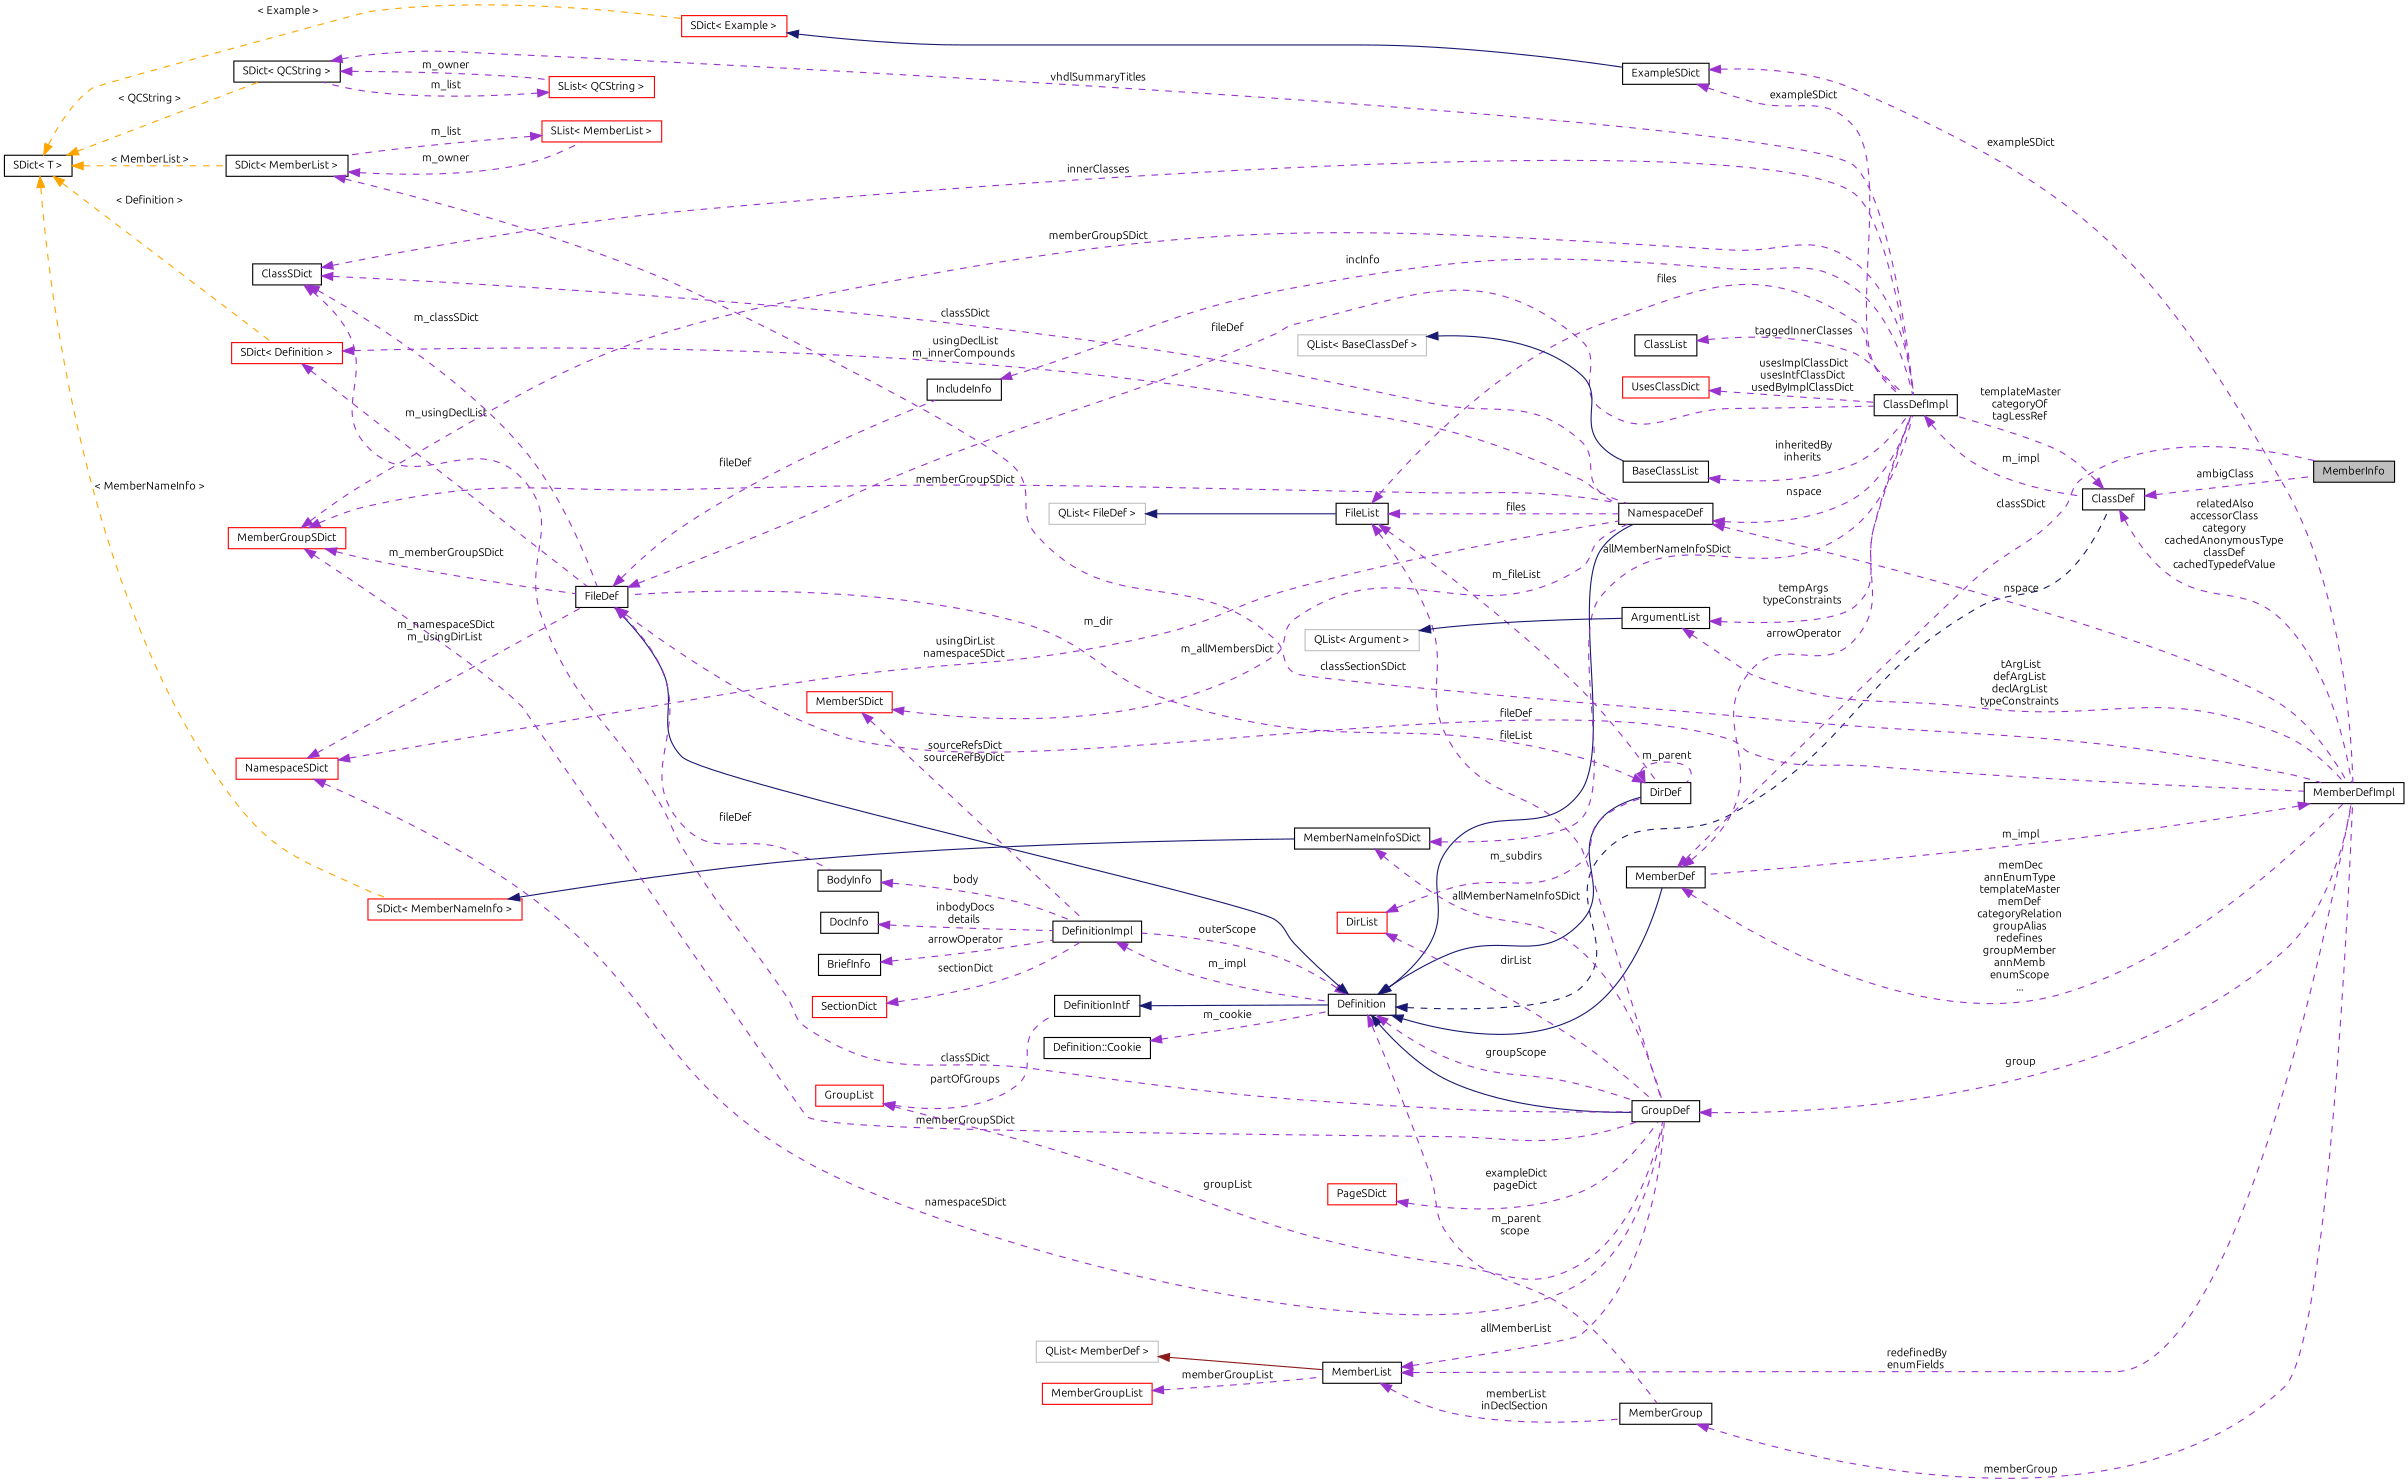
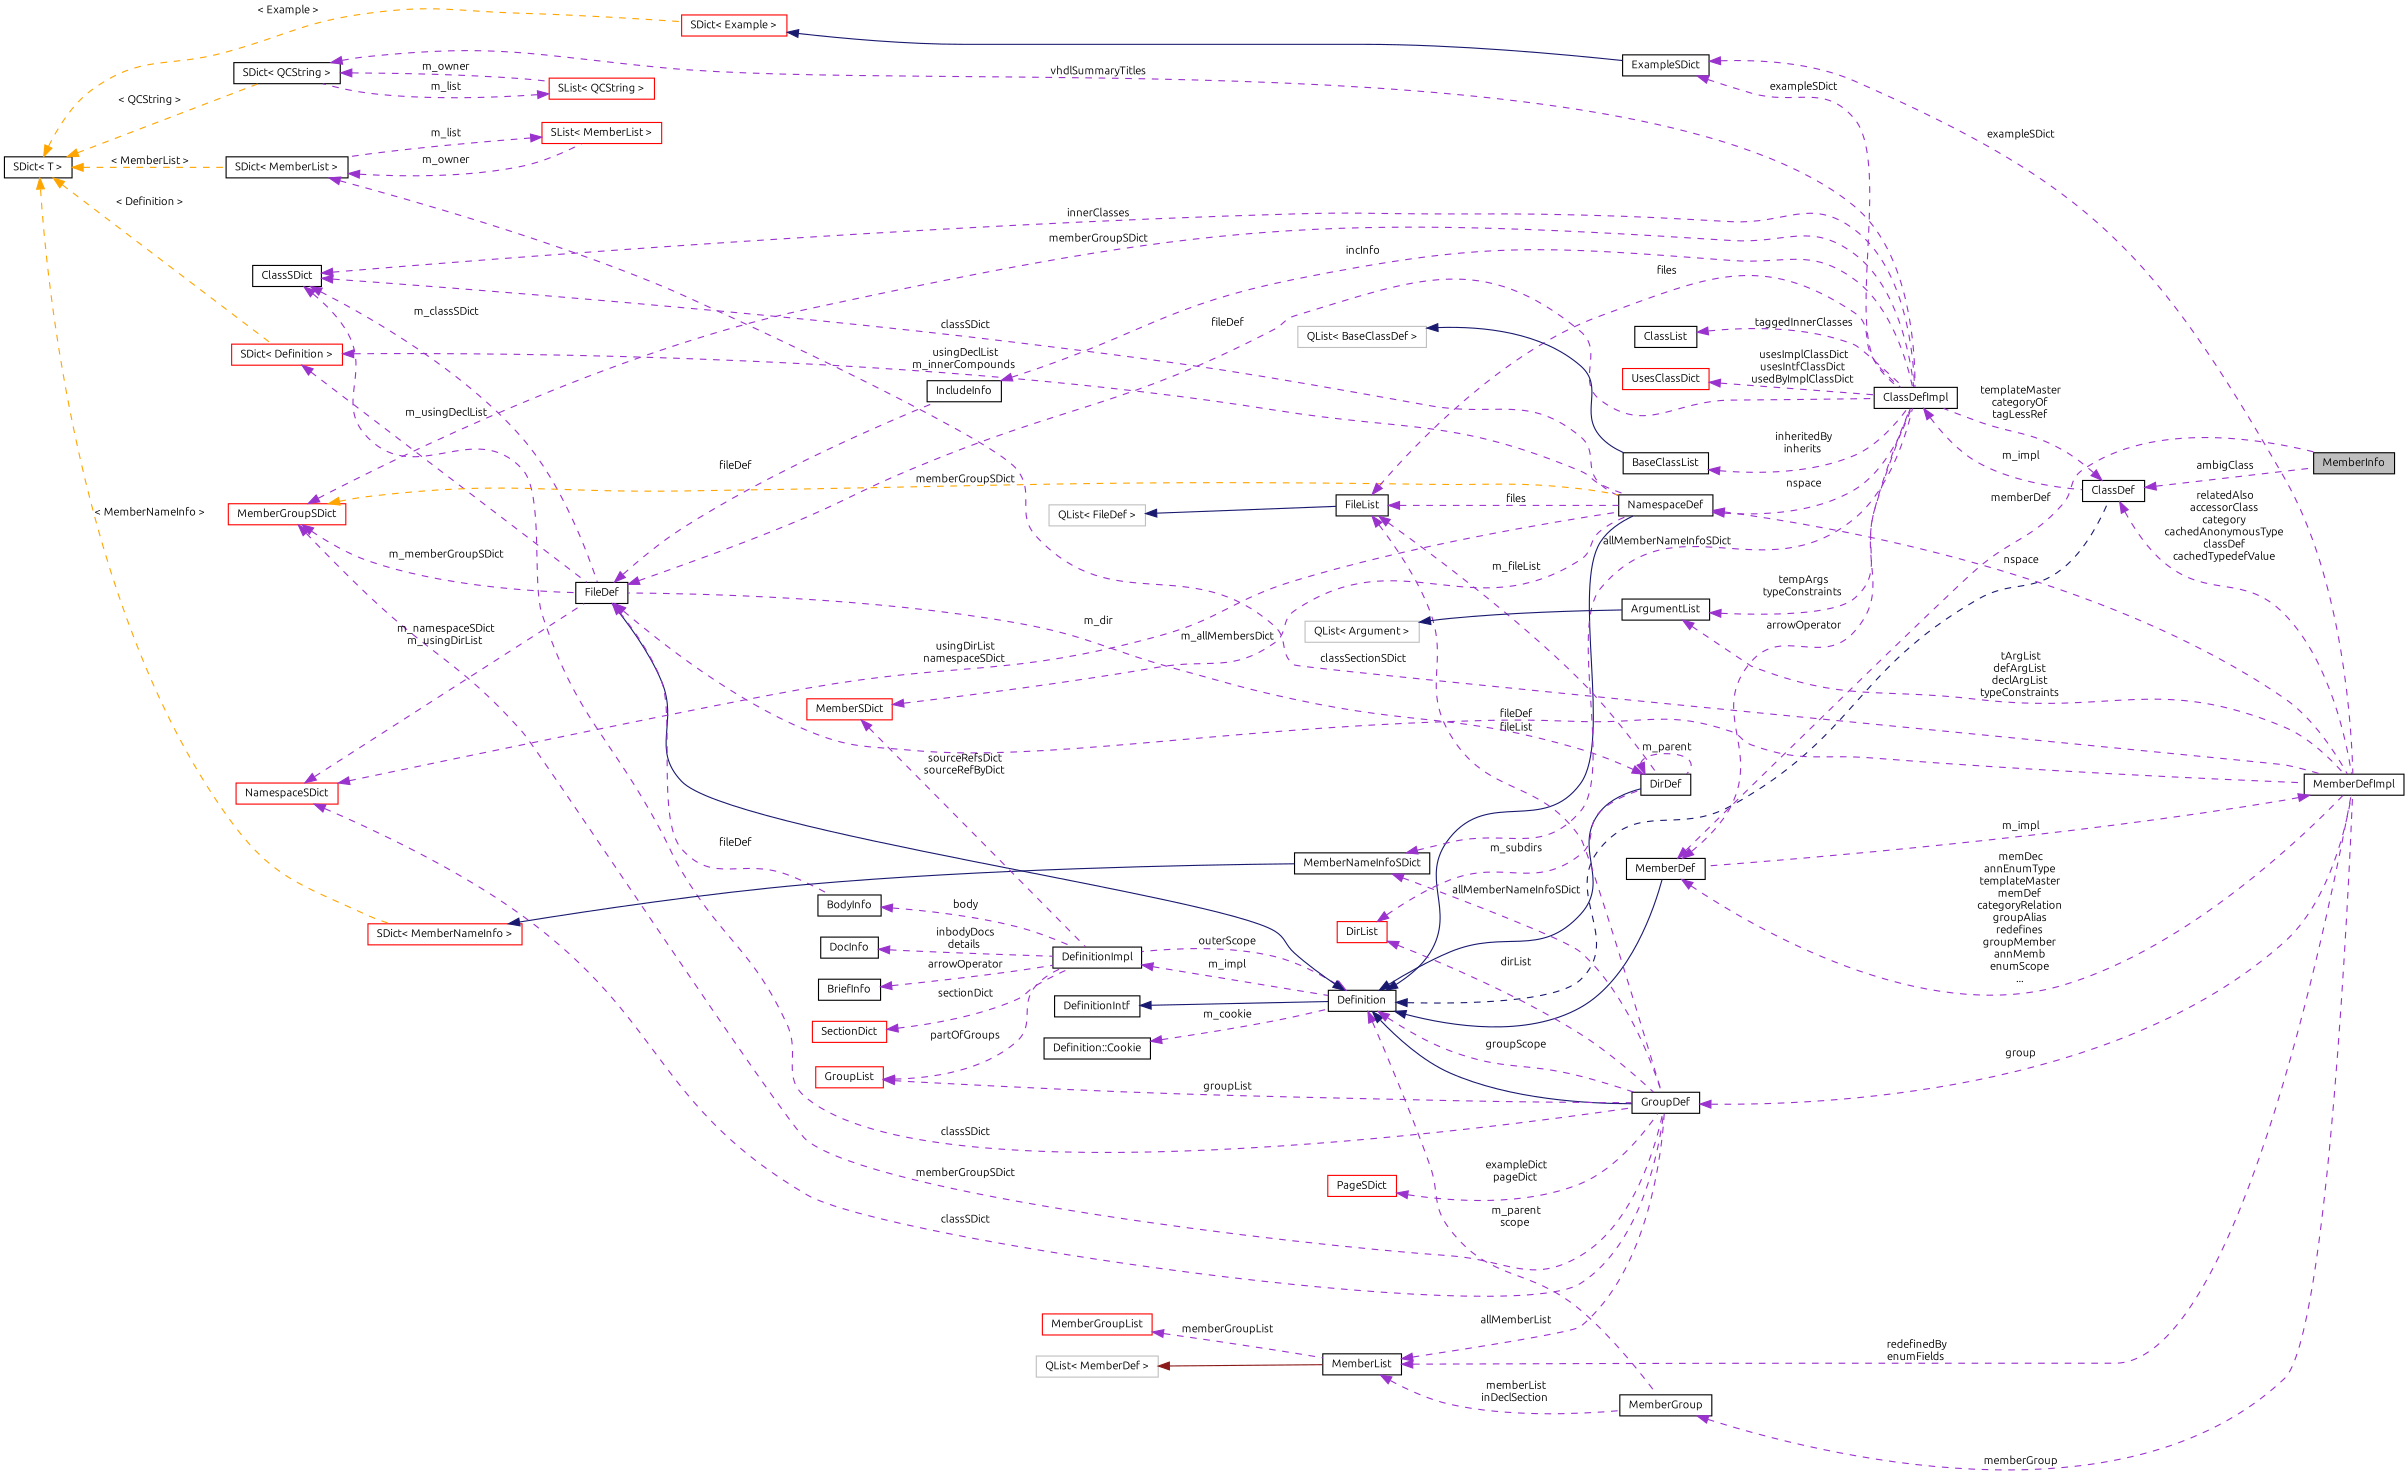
(967, 485) -> (979, 485)
(2020, 504) -> (2020, 498)
(999, 1096) -> (1001, 1053)
(964, 1203) -> (964, 1220)
